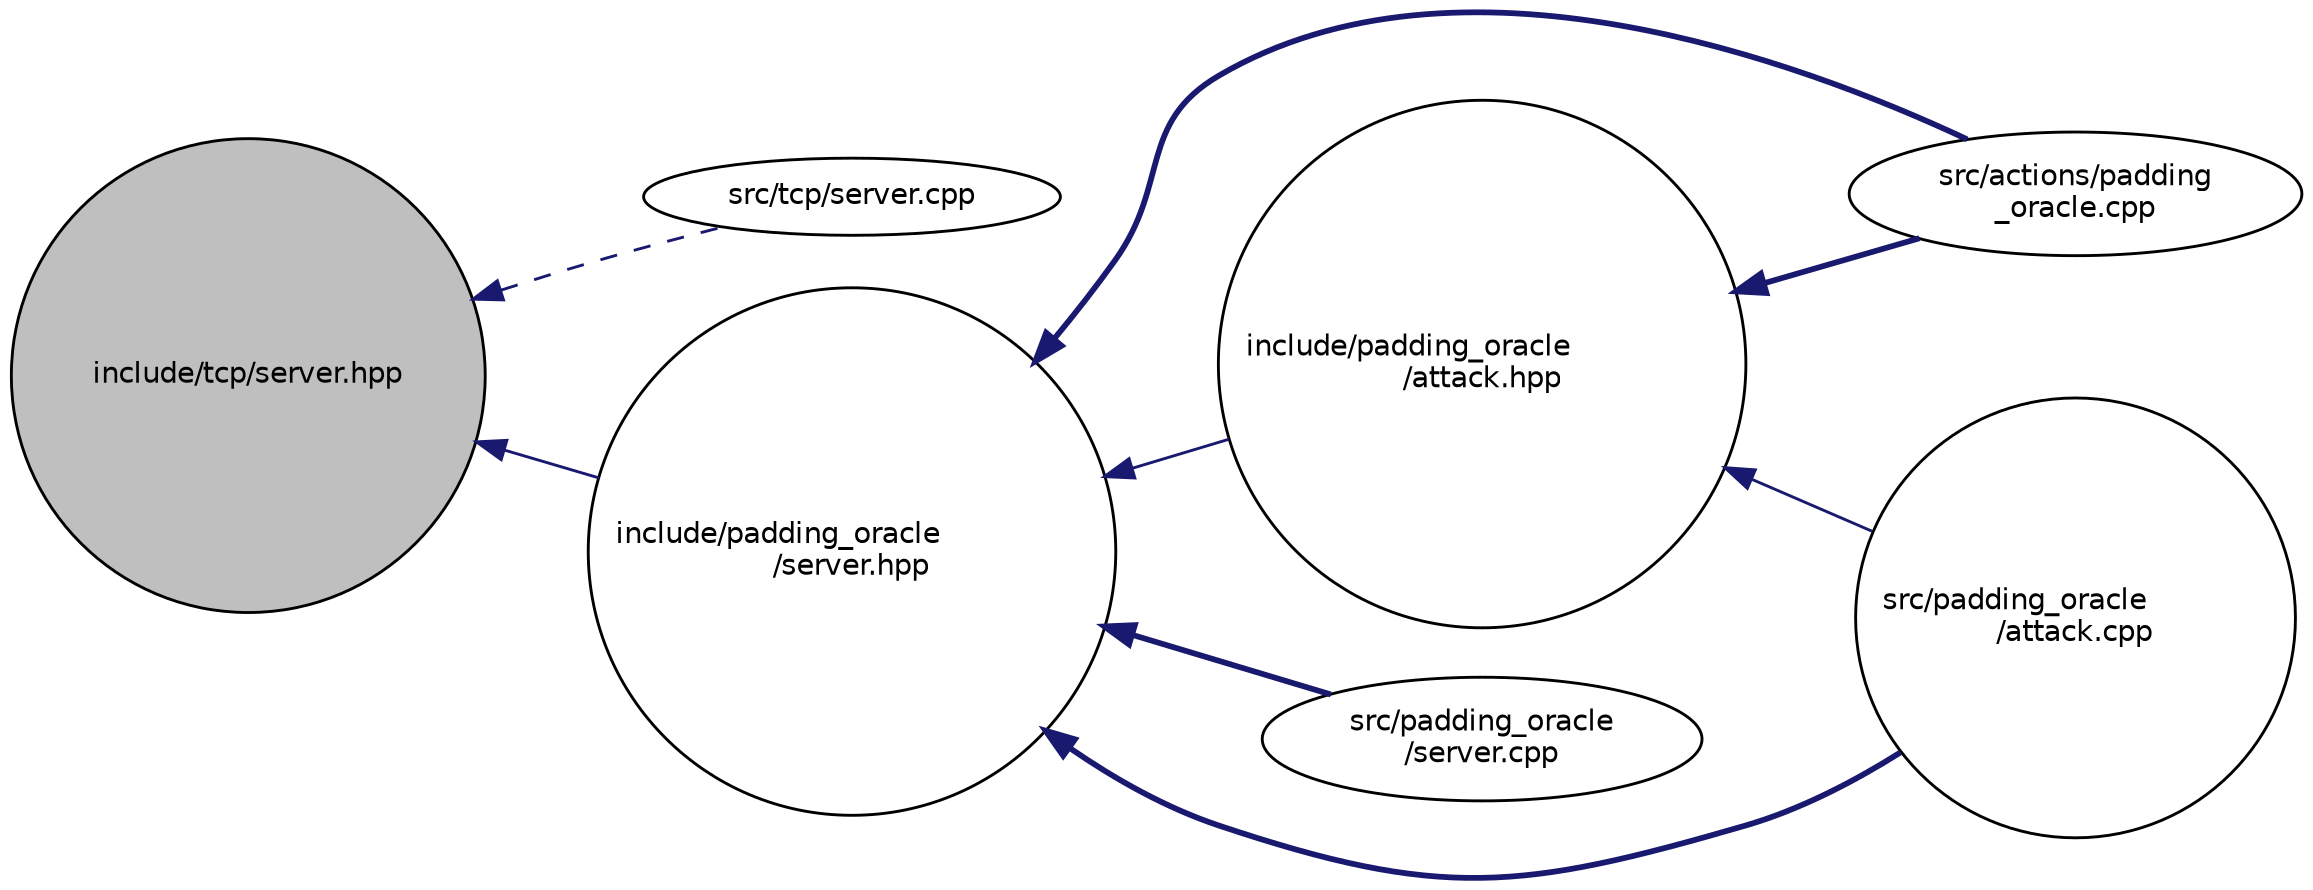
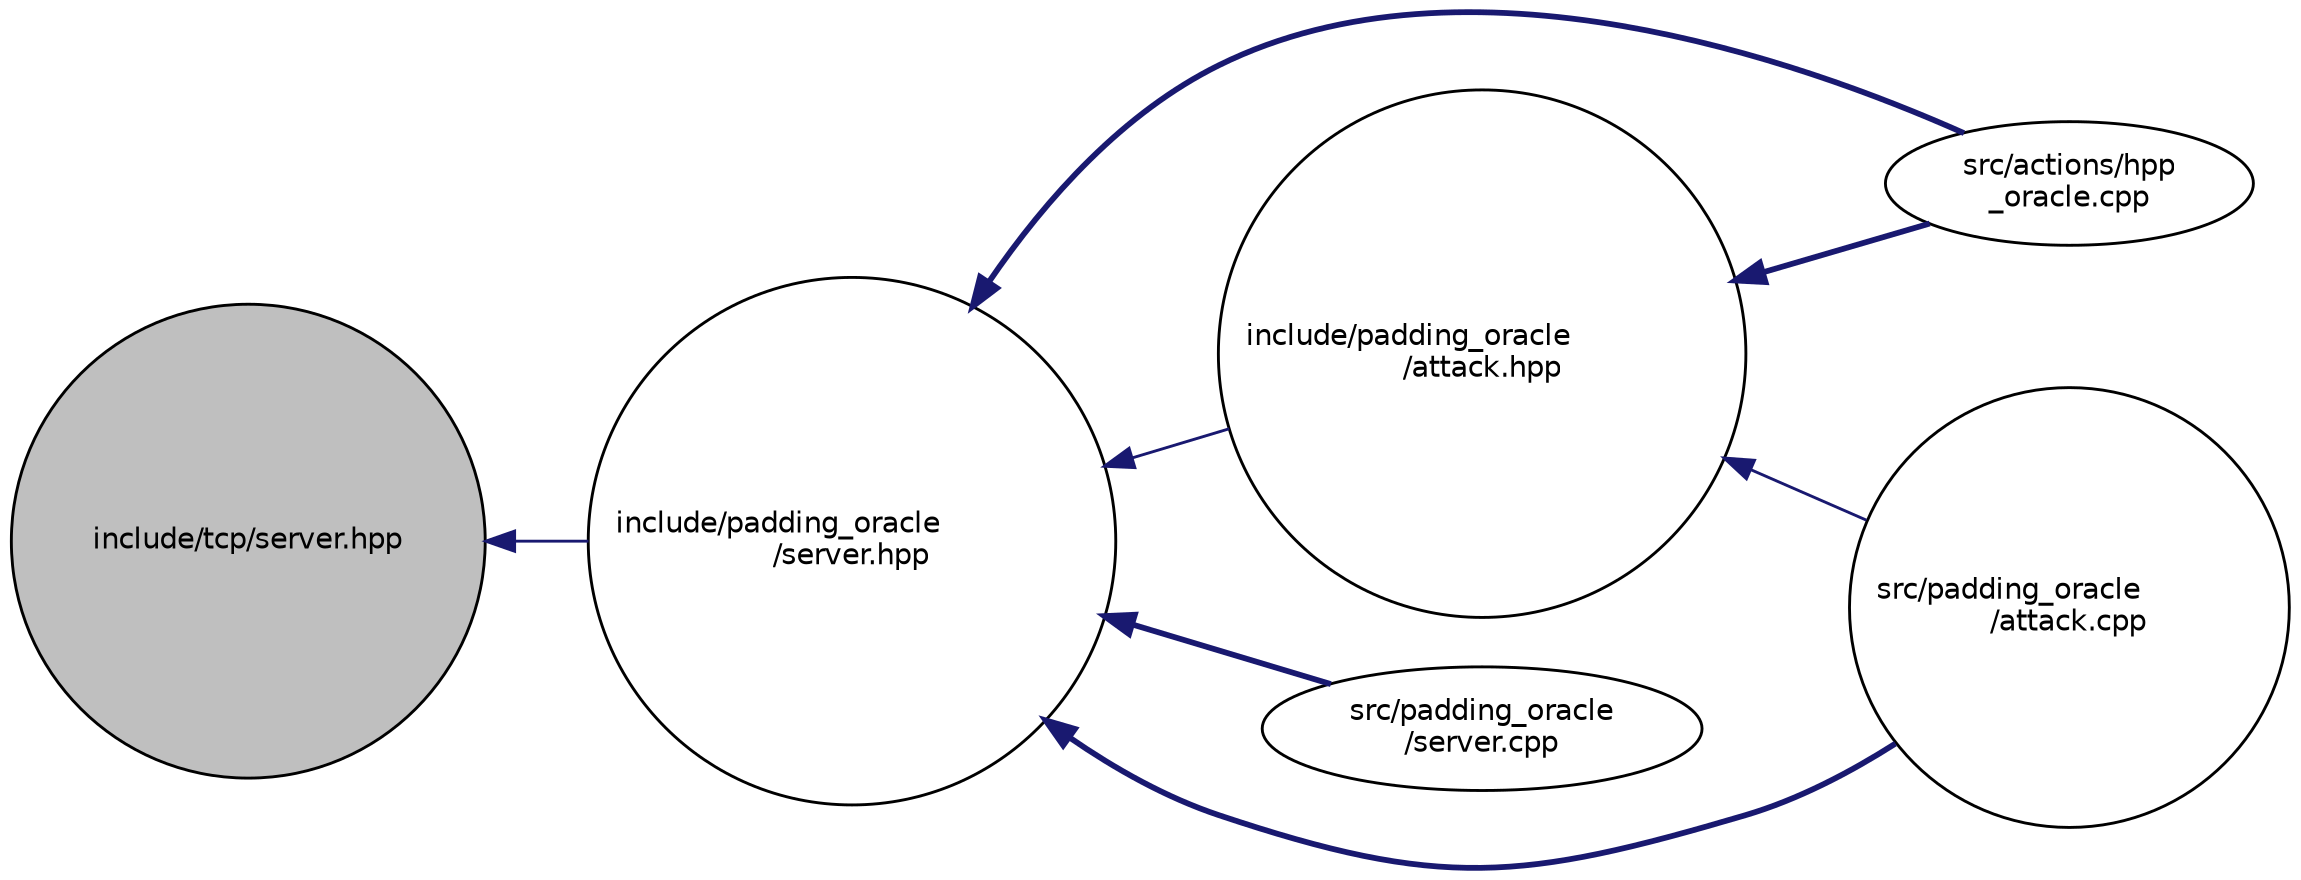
(2076, 194) -> (2069, 183)
(852, 197) -> none
